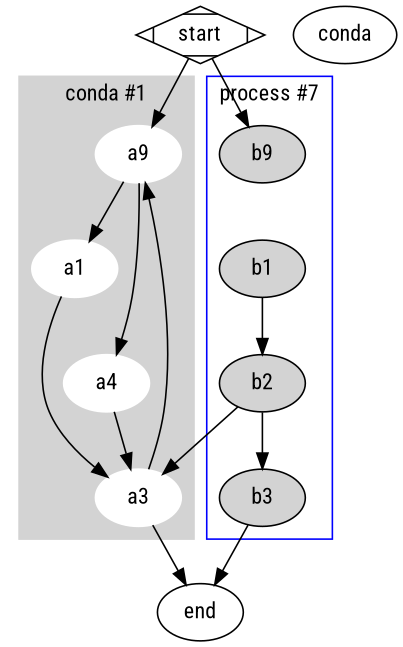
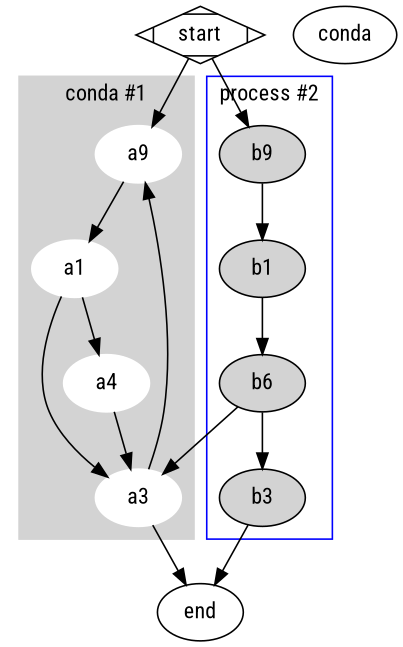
(270, 95) -> (270, 95)
none -> (262, 204)
(136, 262) -> (88, 318)
(262, 383) -> (262, 383)
